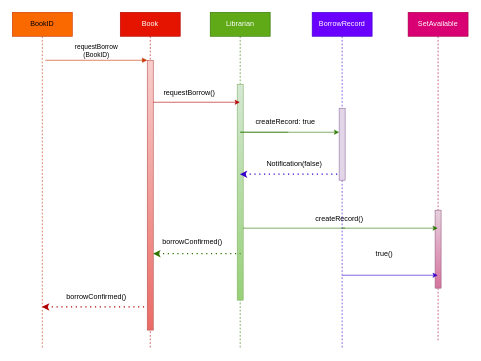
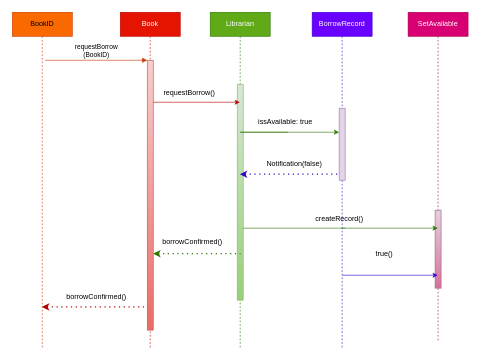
(286, 122) -> (286, 122)
